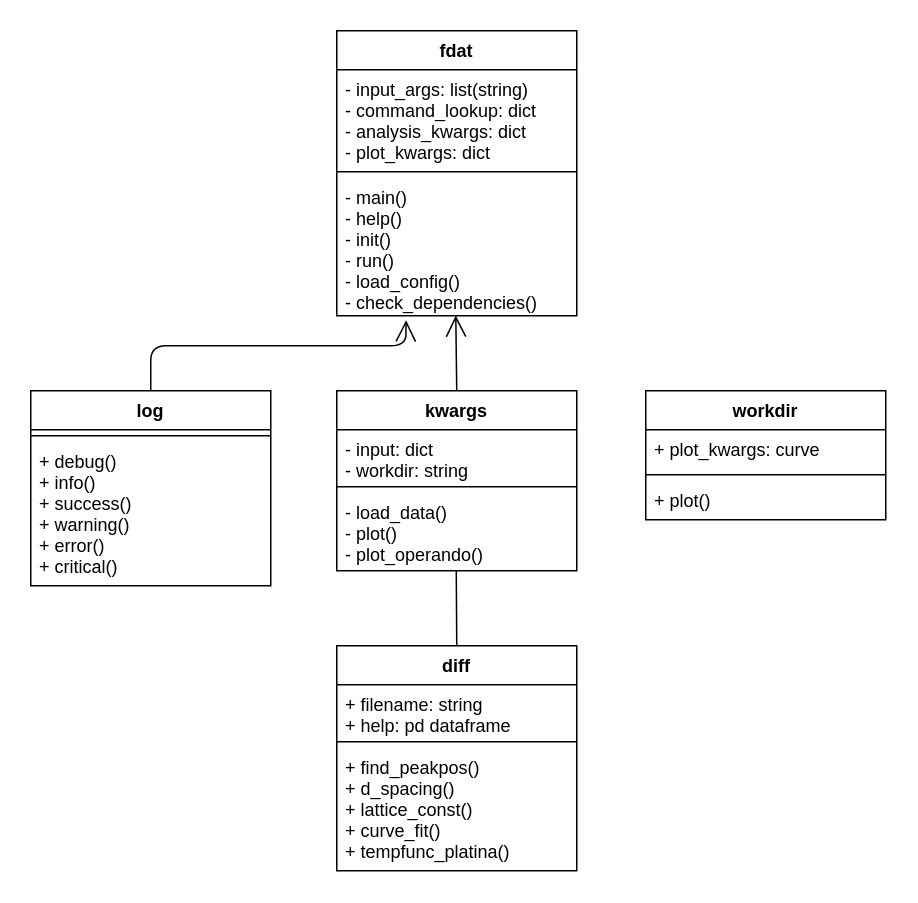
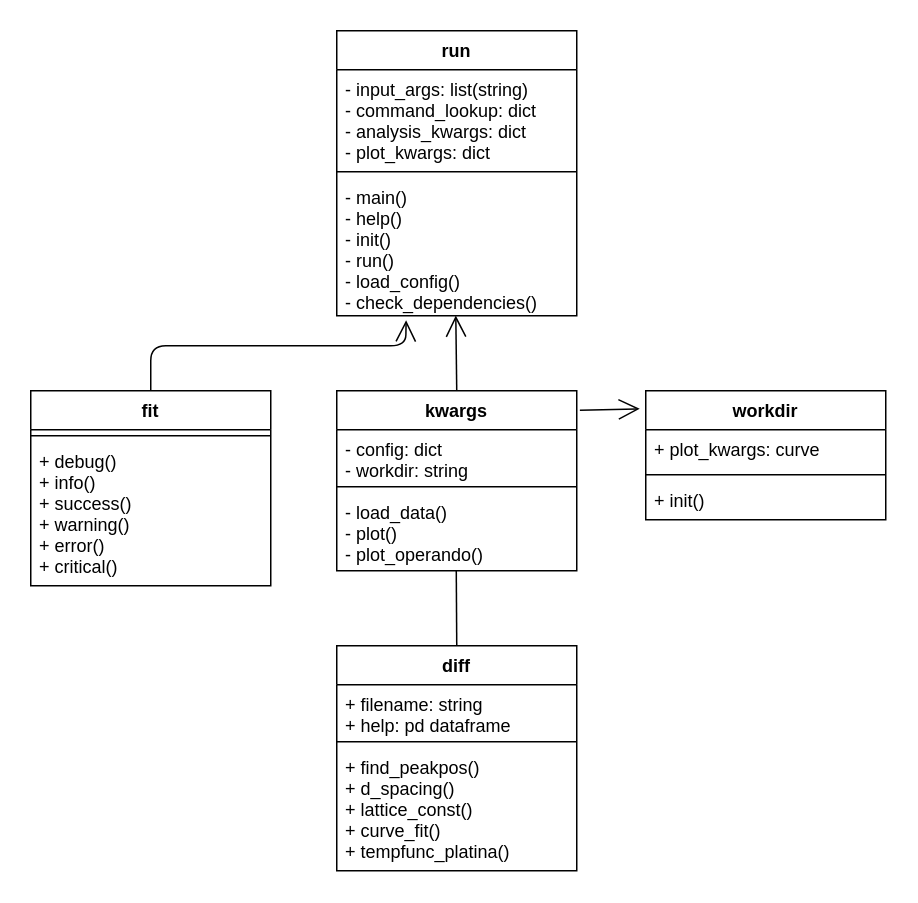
(456, 51) -> (456, 51)
none -> (608, 410)
(150, 411) -> (150, 411)
(399, 450) -> (404, 450)
(690, 501) -> (687, 501)
